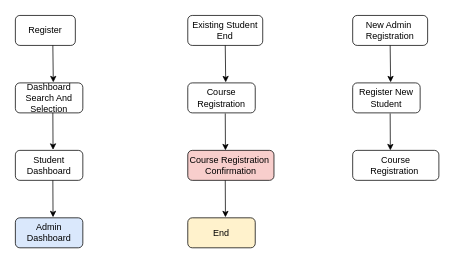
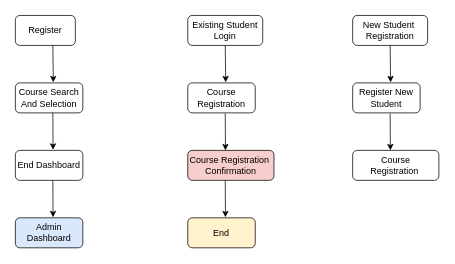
(225, 30) -> (225, 30)
(390, 30) -> (390, 30)
(49, 98) -> (49, 98)
(49, 165) -> (49, 165)
